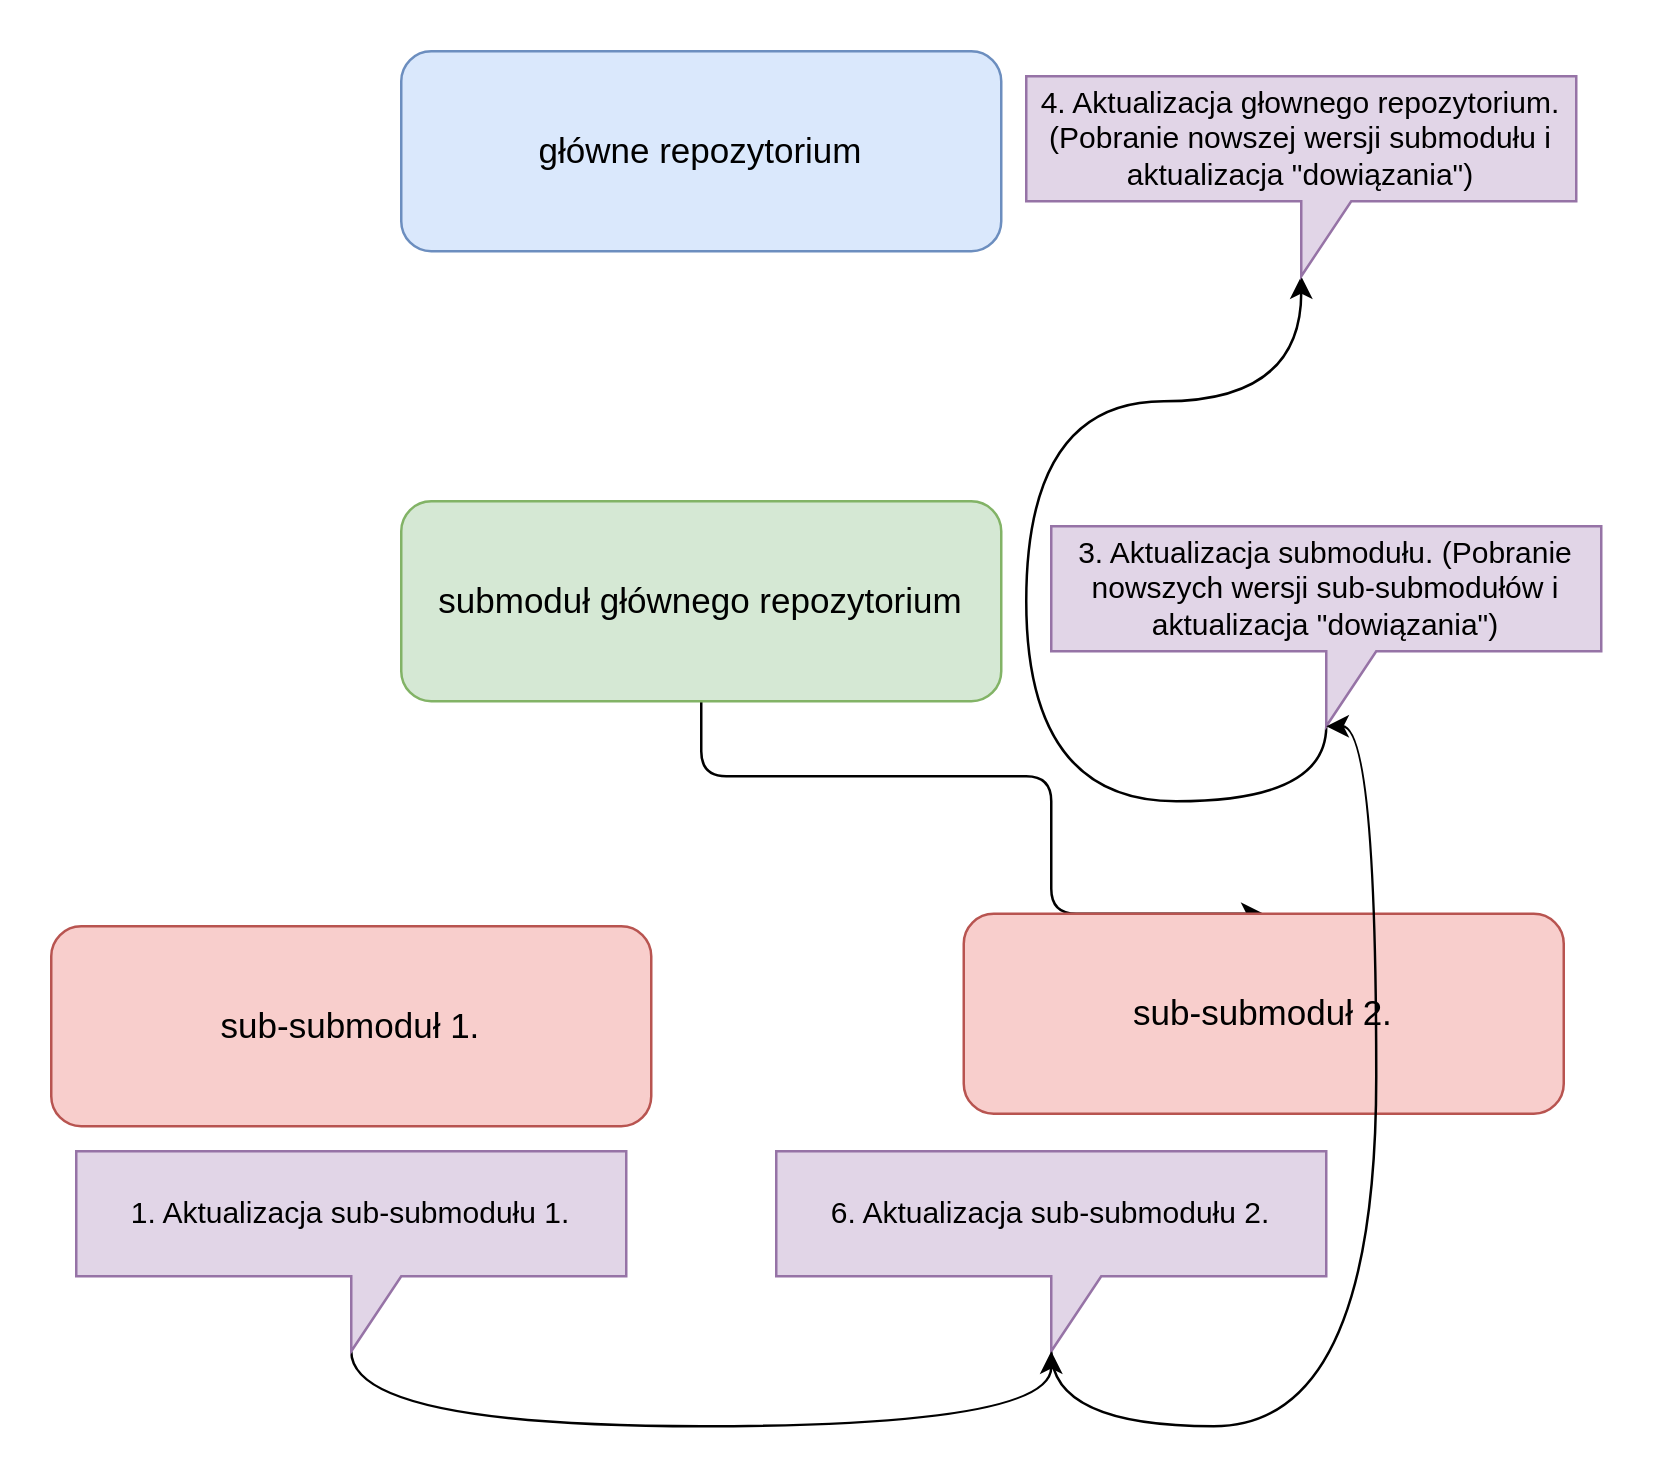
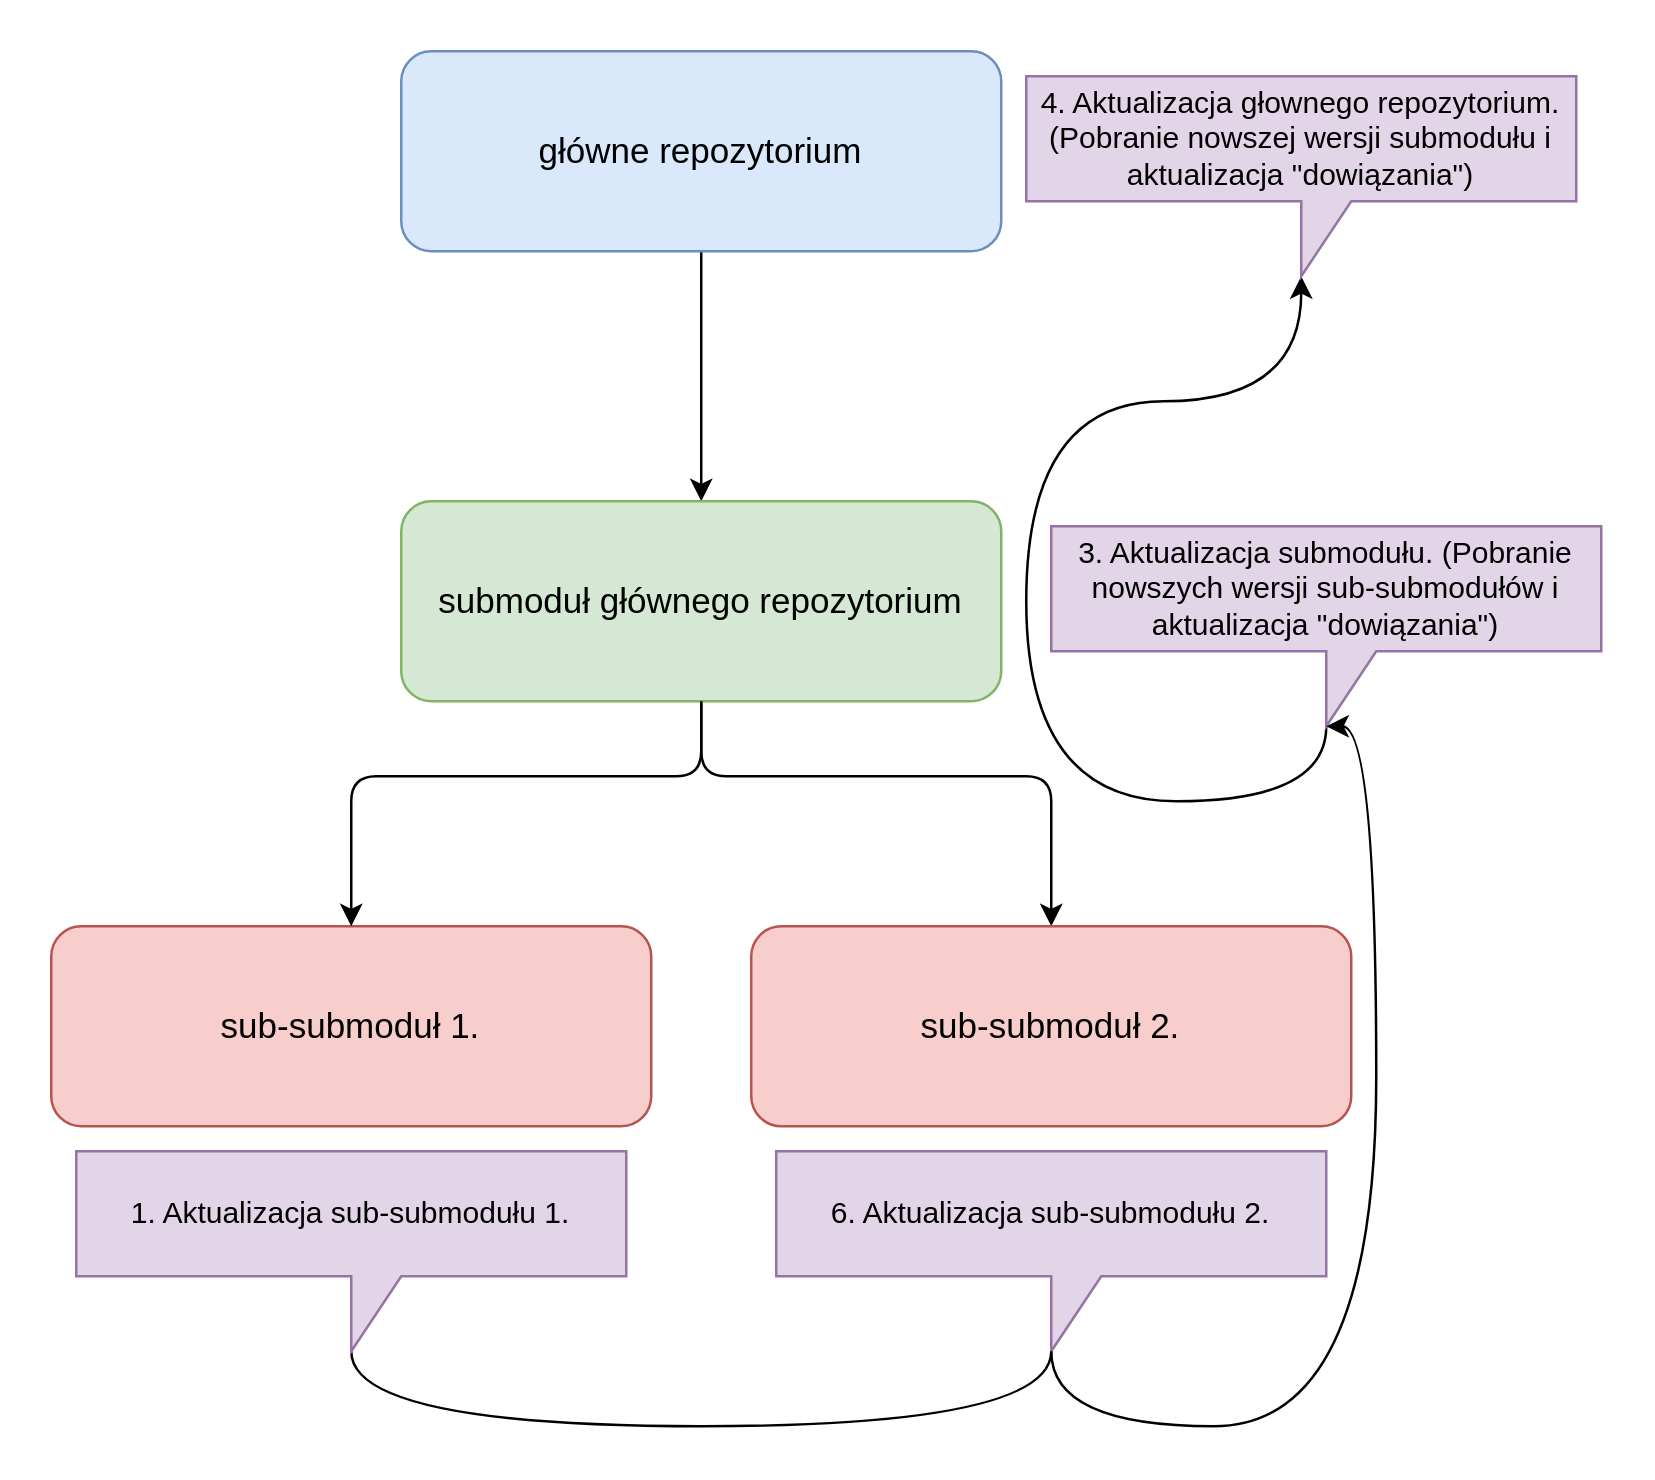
none -> (701, 368)
none -> (467, 776)
(1264, 1014) -> (1051, 1026)
(926, 1417) -> (926, 1414)
